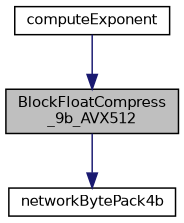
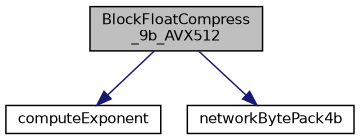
(92, 54) -> (131, 73)
